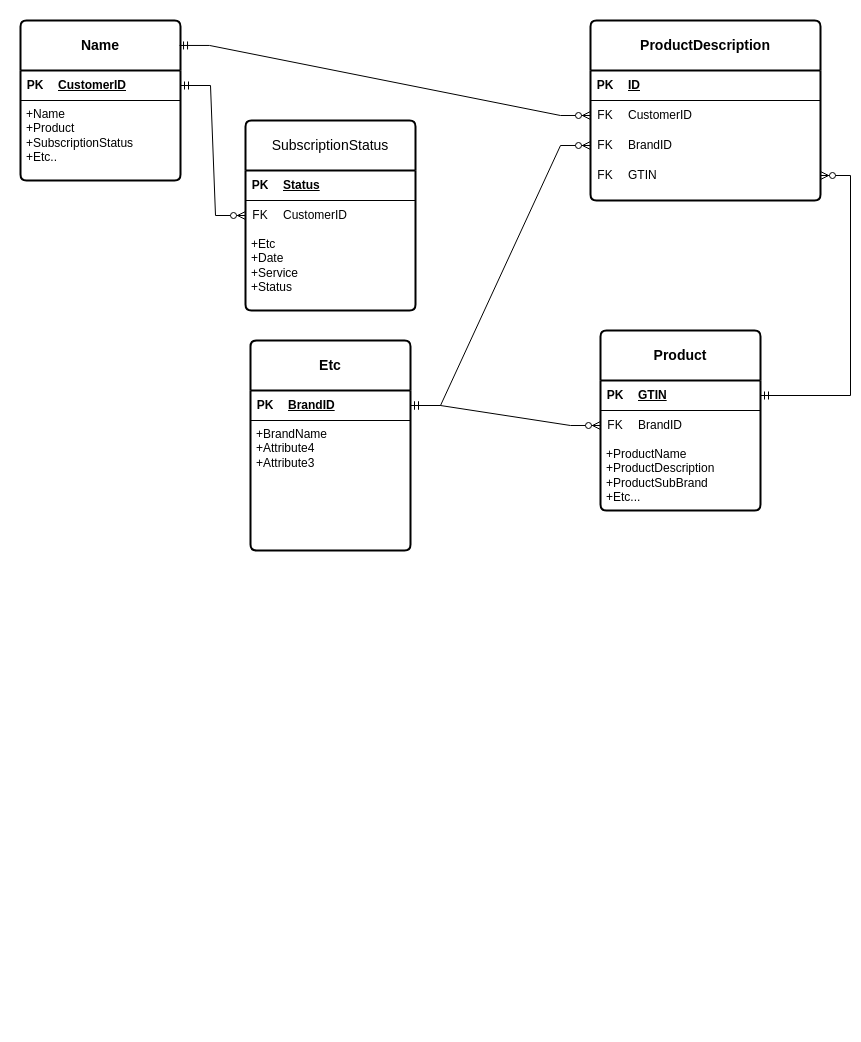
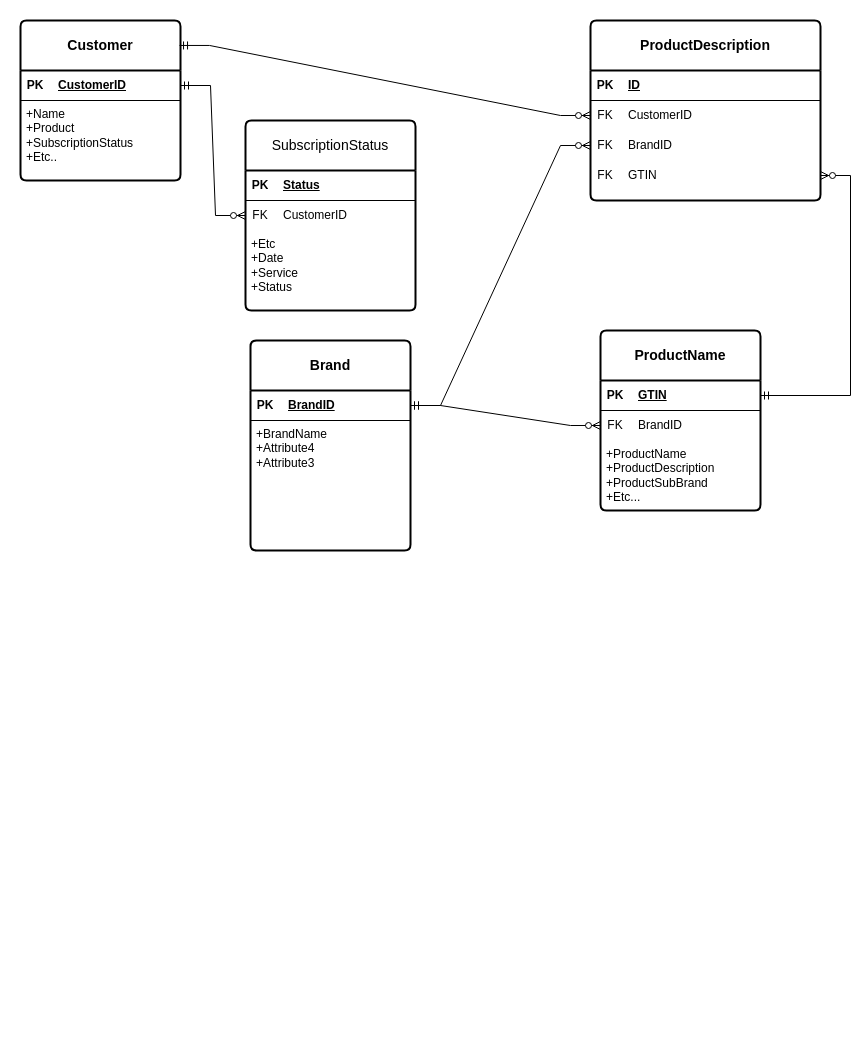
(101, 46) -> (101, 46)
(681, 356) -> (681, 356)
(331, 366) -> (331, 366)
